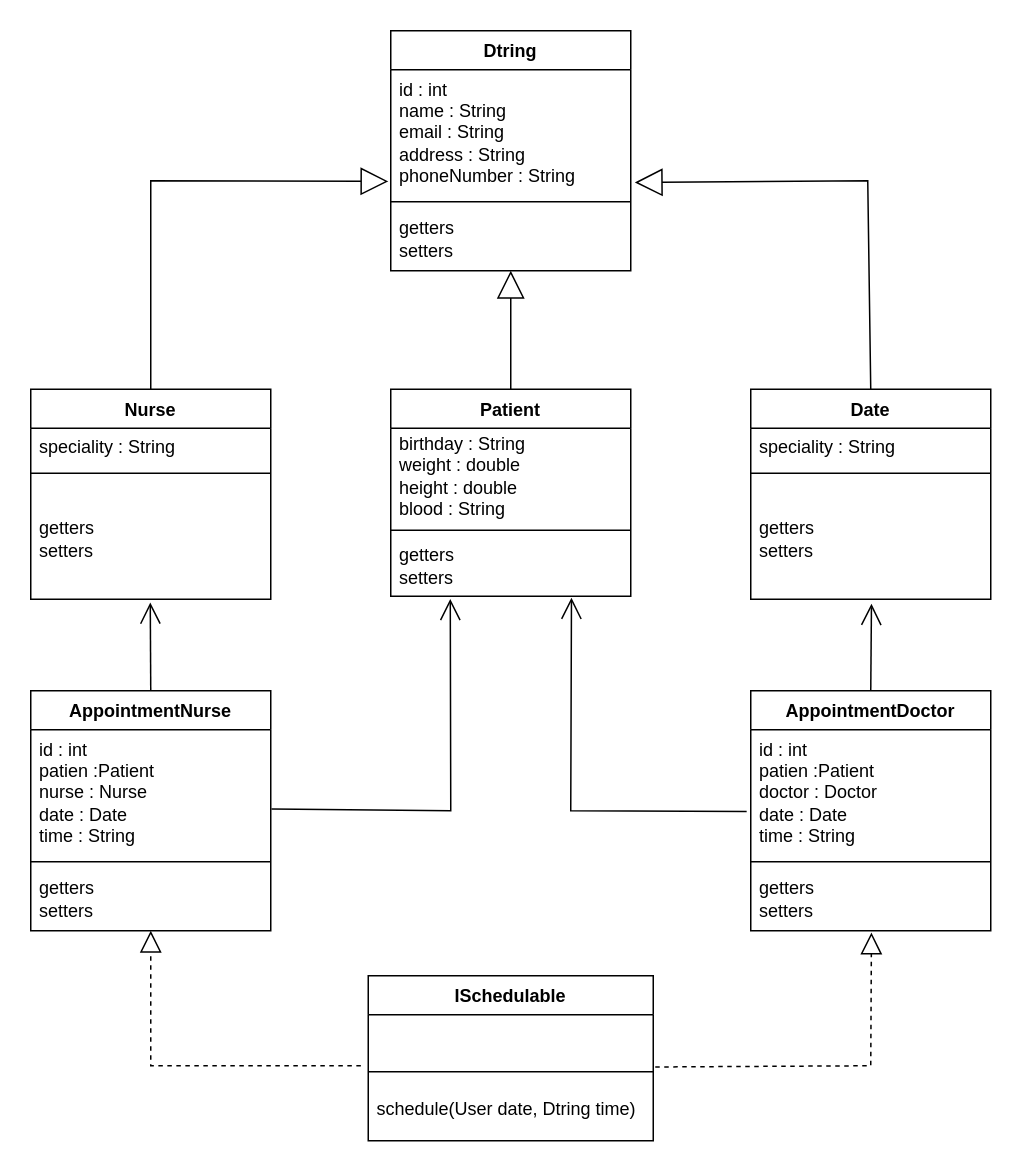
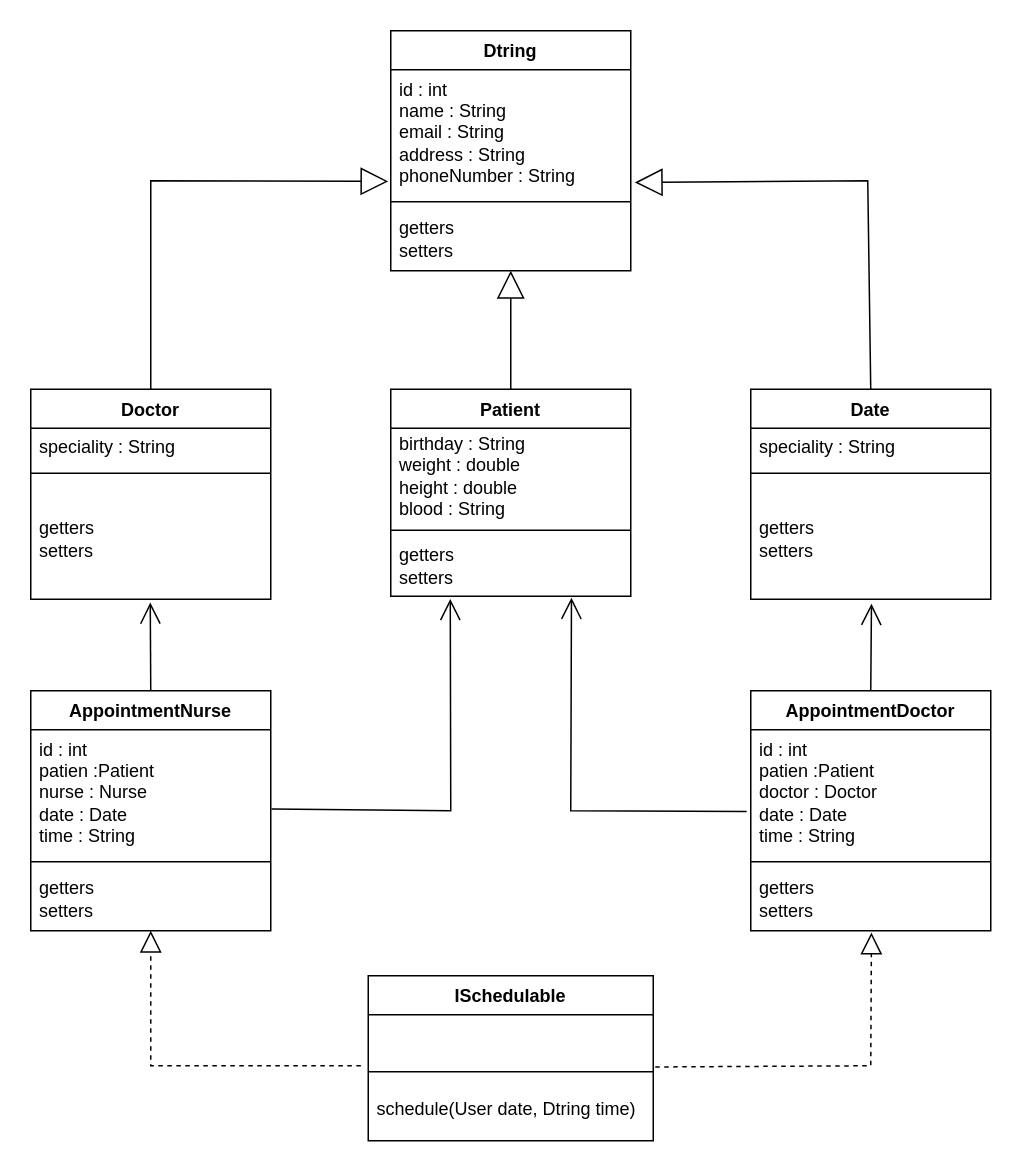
(151, 411) -> (151, 411)
